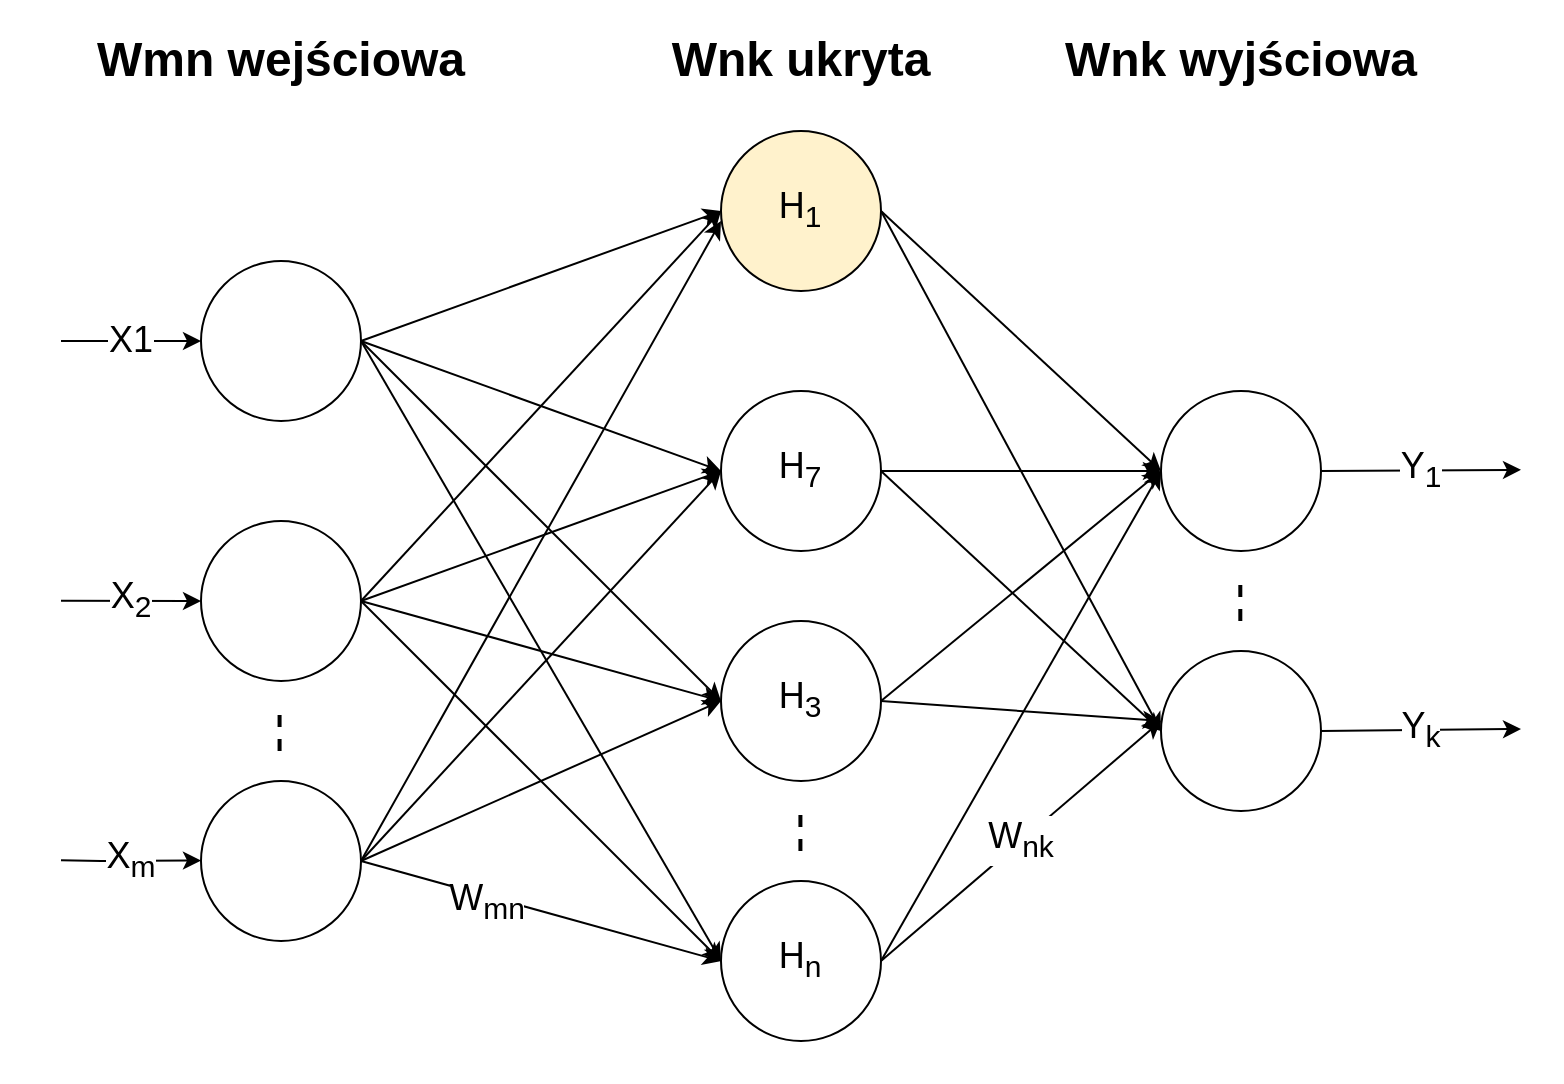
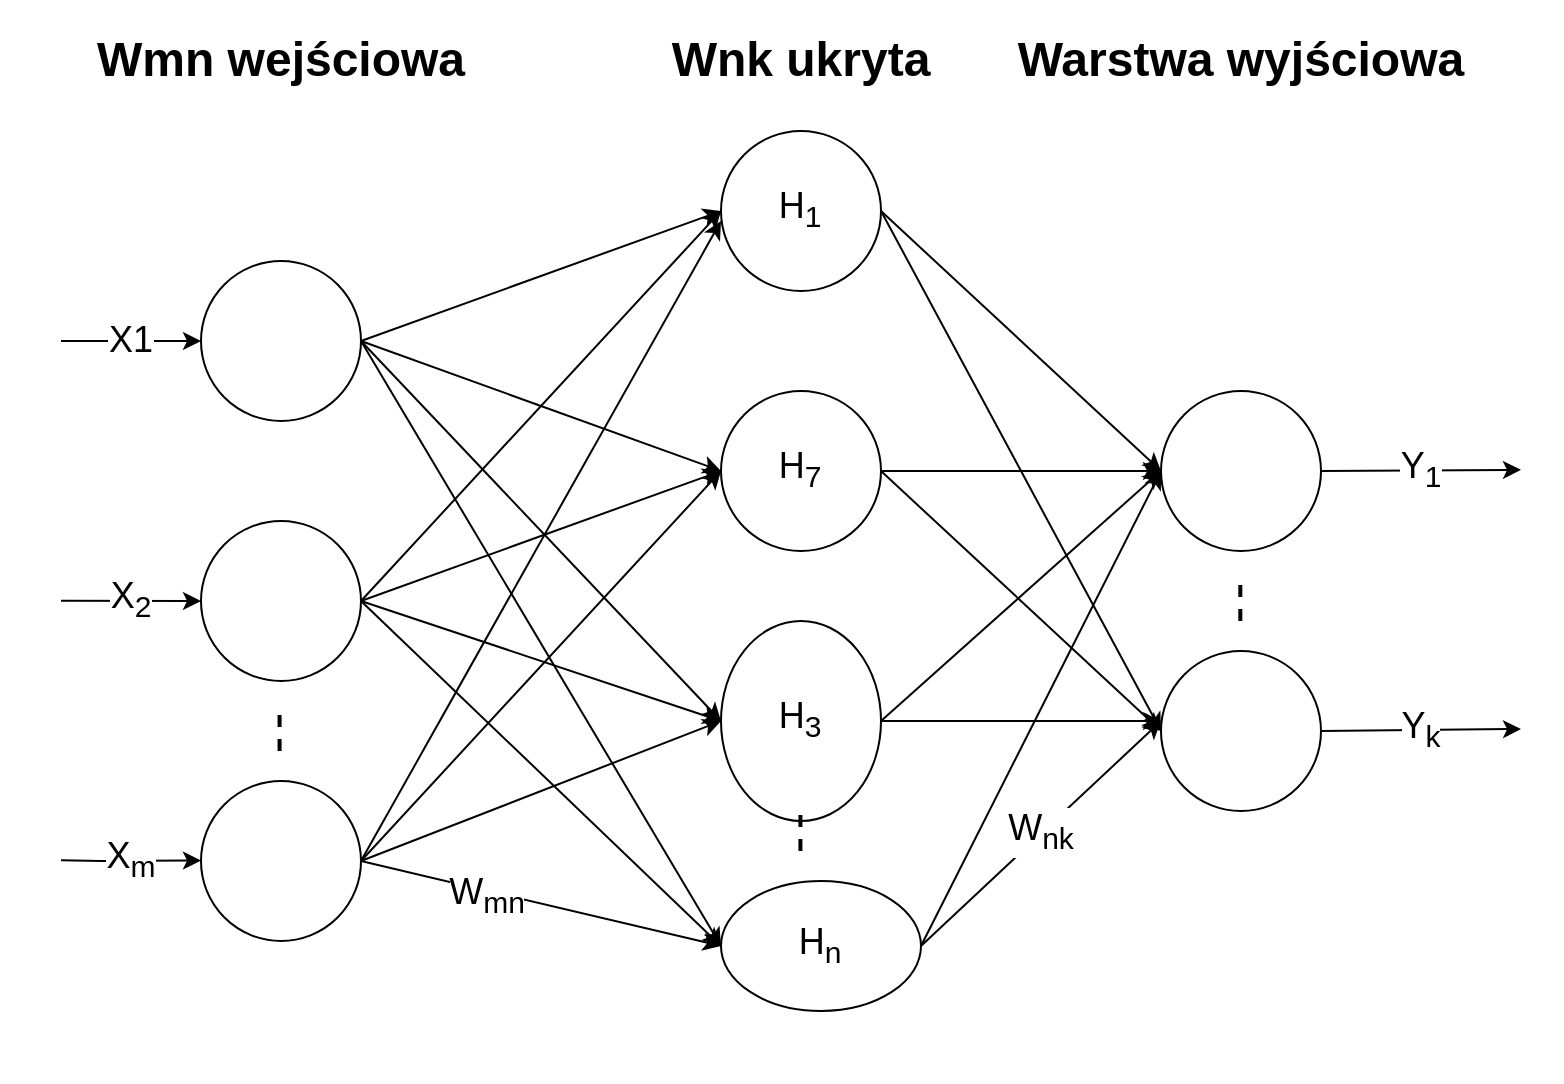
(1242, 61) -> (1242, 61)
(801, 211) -> (801, 211)
(801, 701) -> (801, 721)
(801, 961) -> (821, 946)
